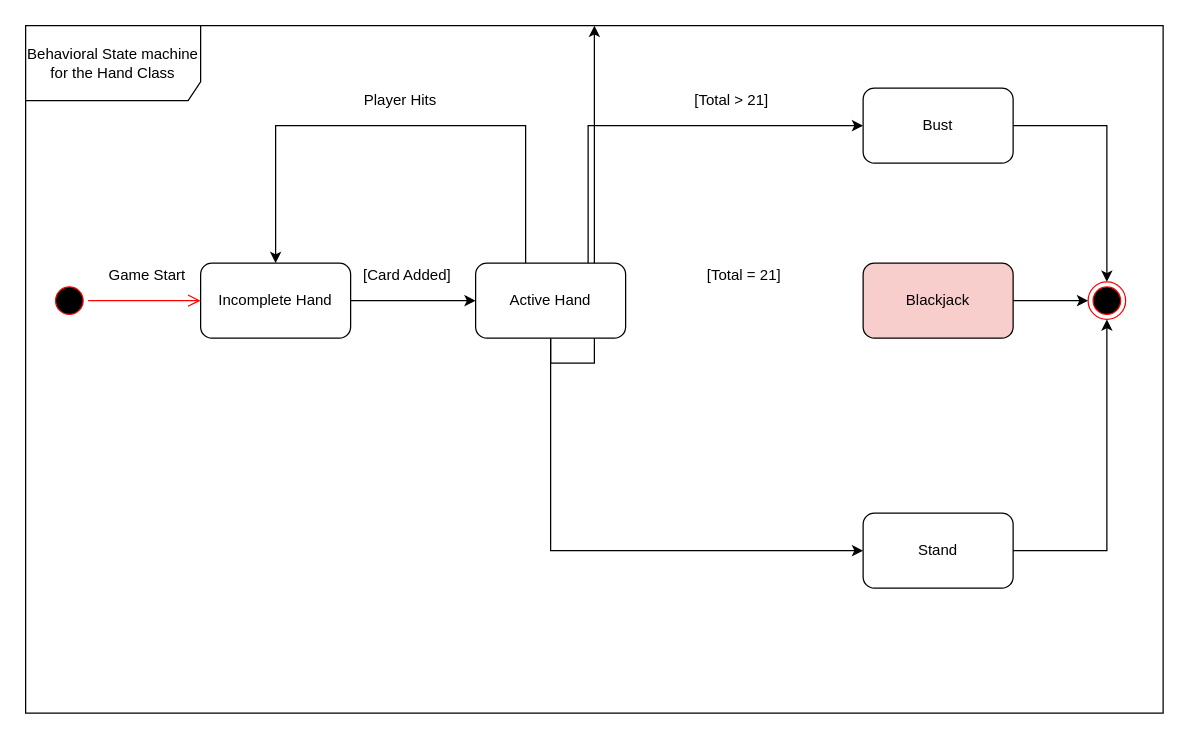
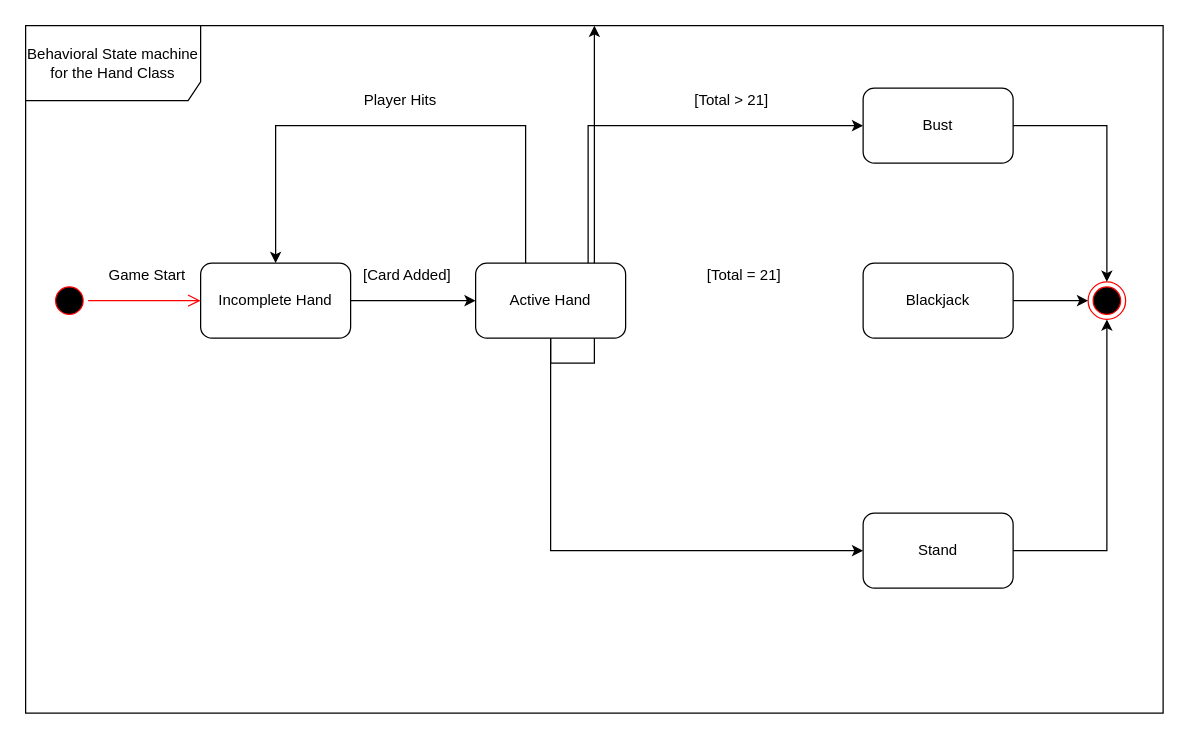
(938, 301) -> (938, 301)
